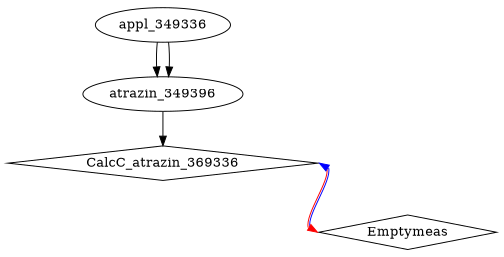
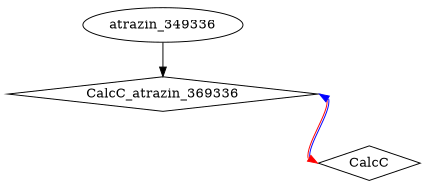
(163, 25) -> none
(163, 94) -> (163, 25)
(408, 232) -> (369, 163)
